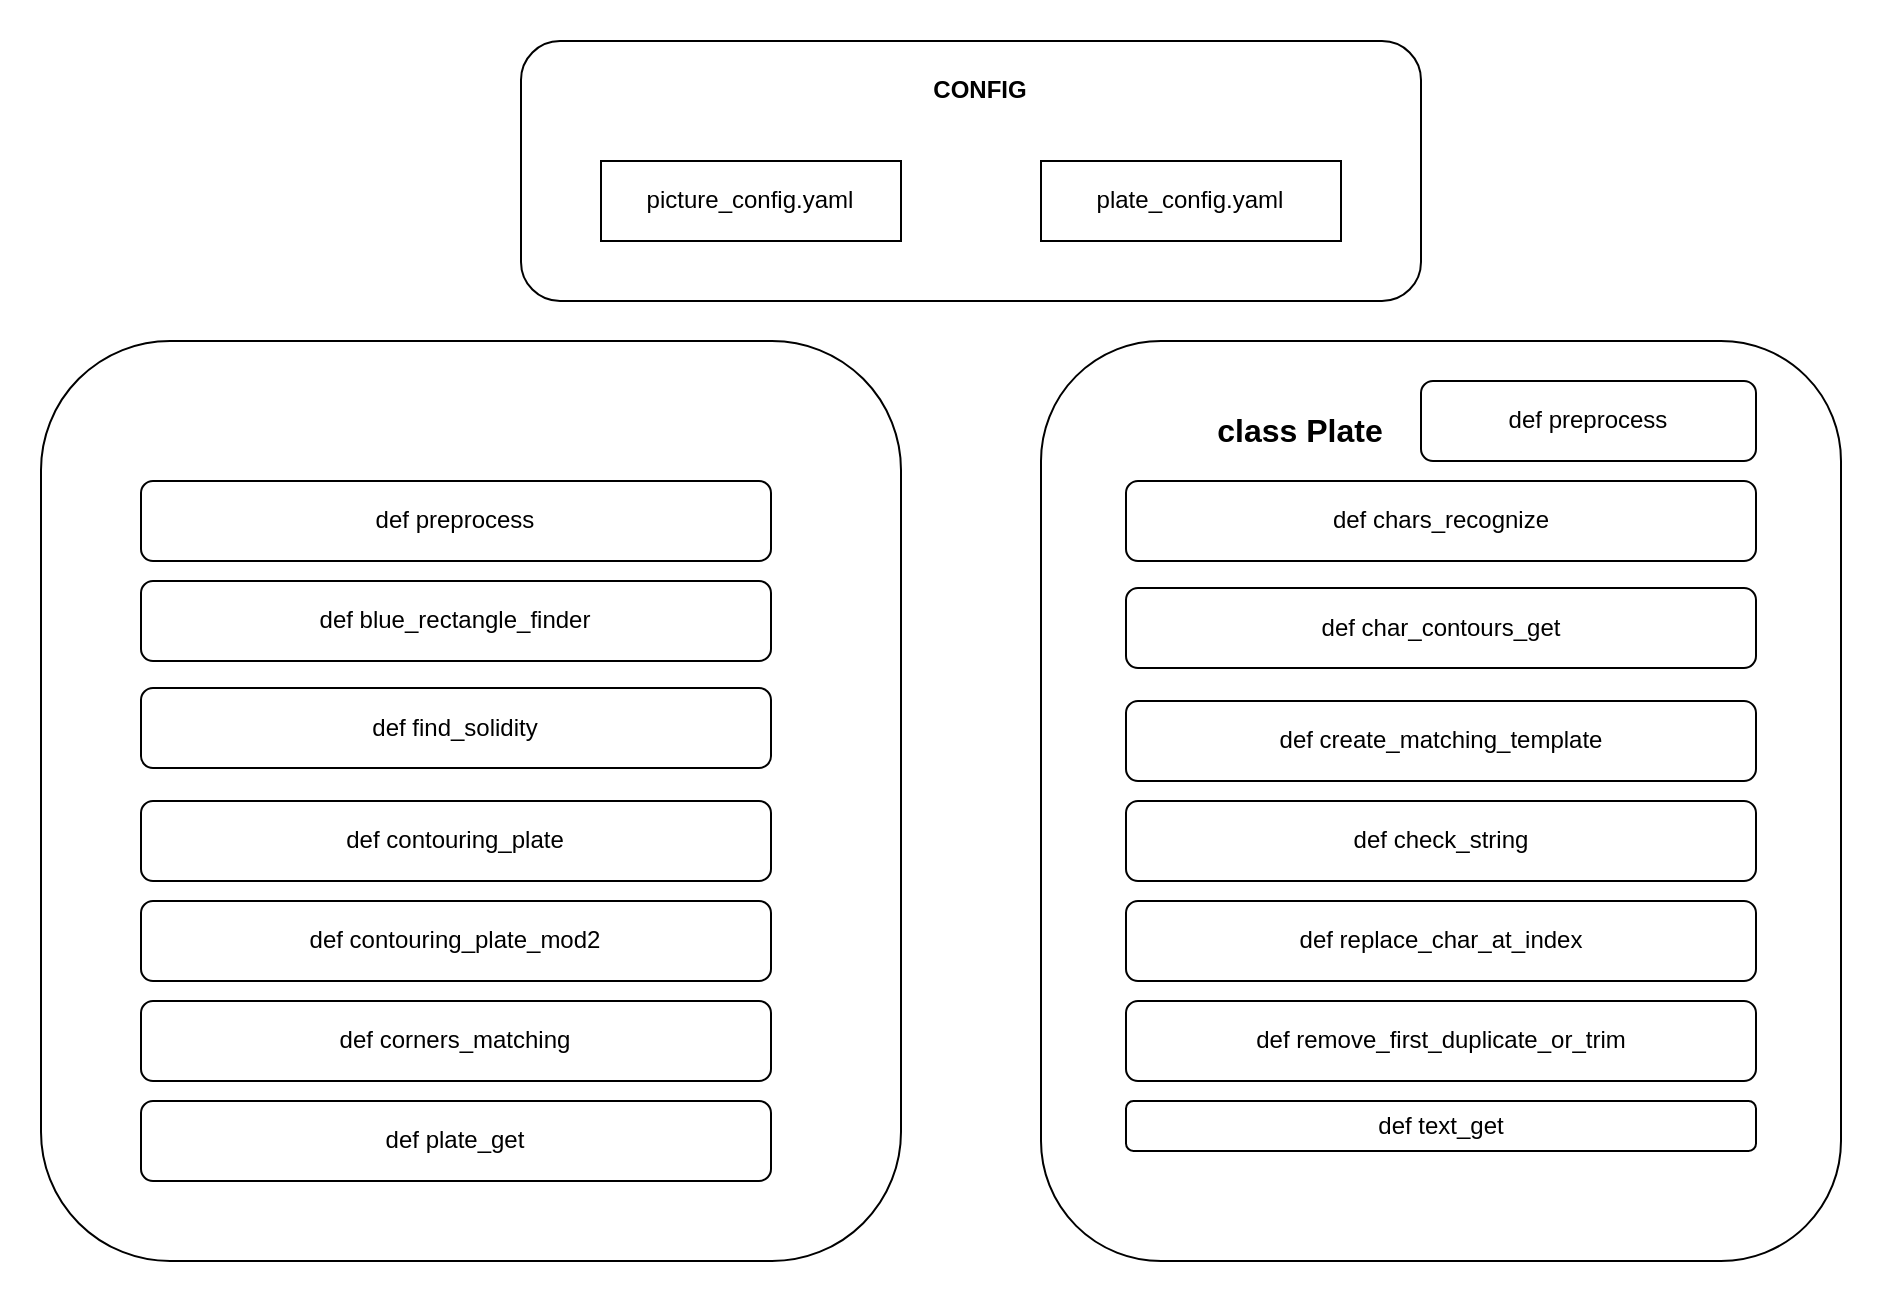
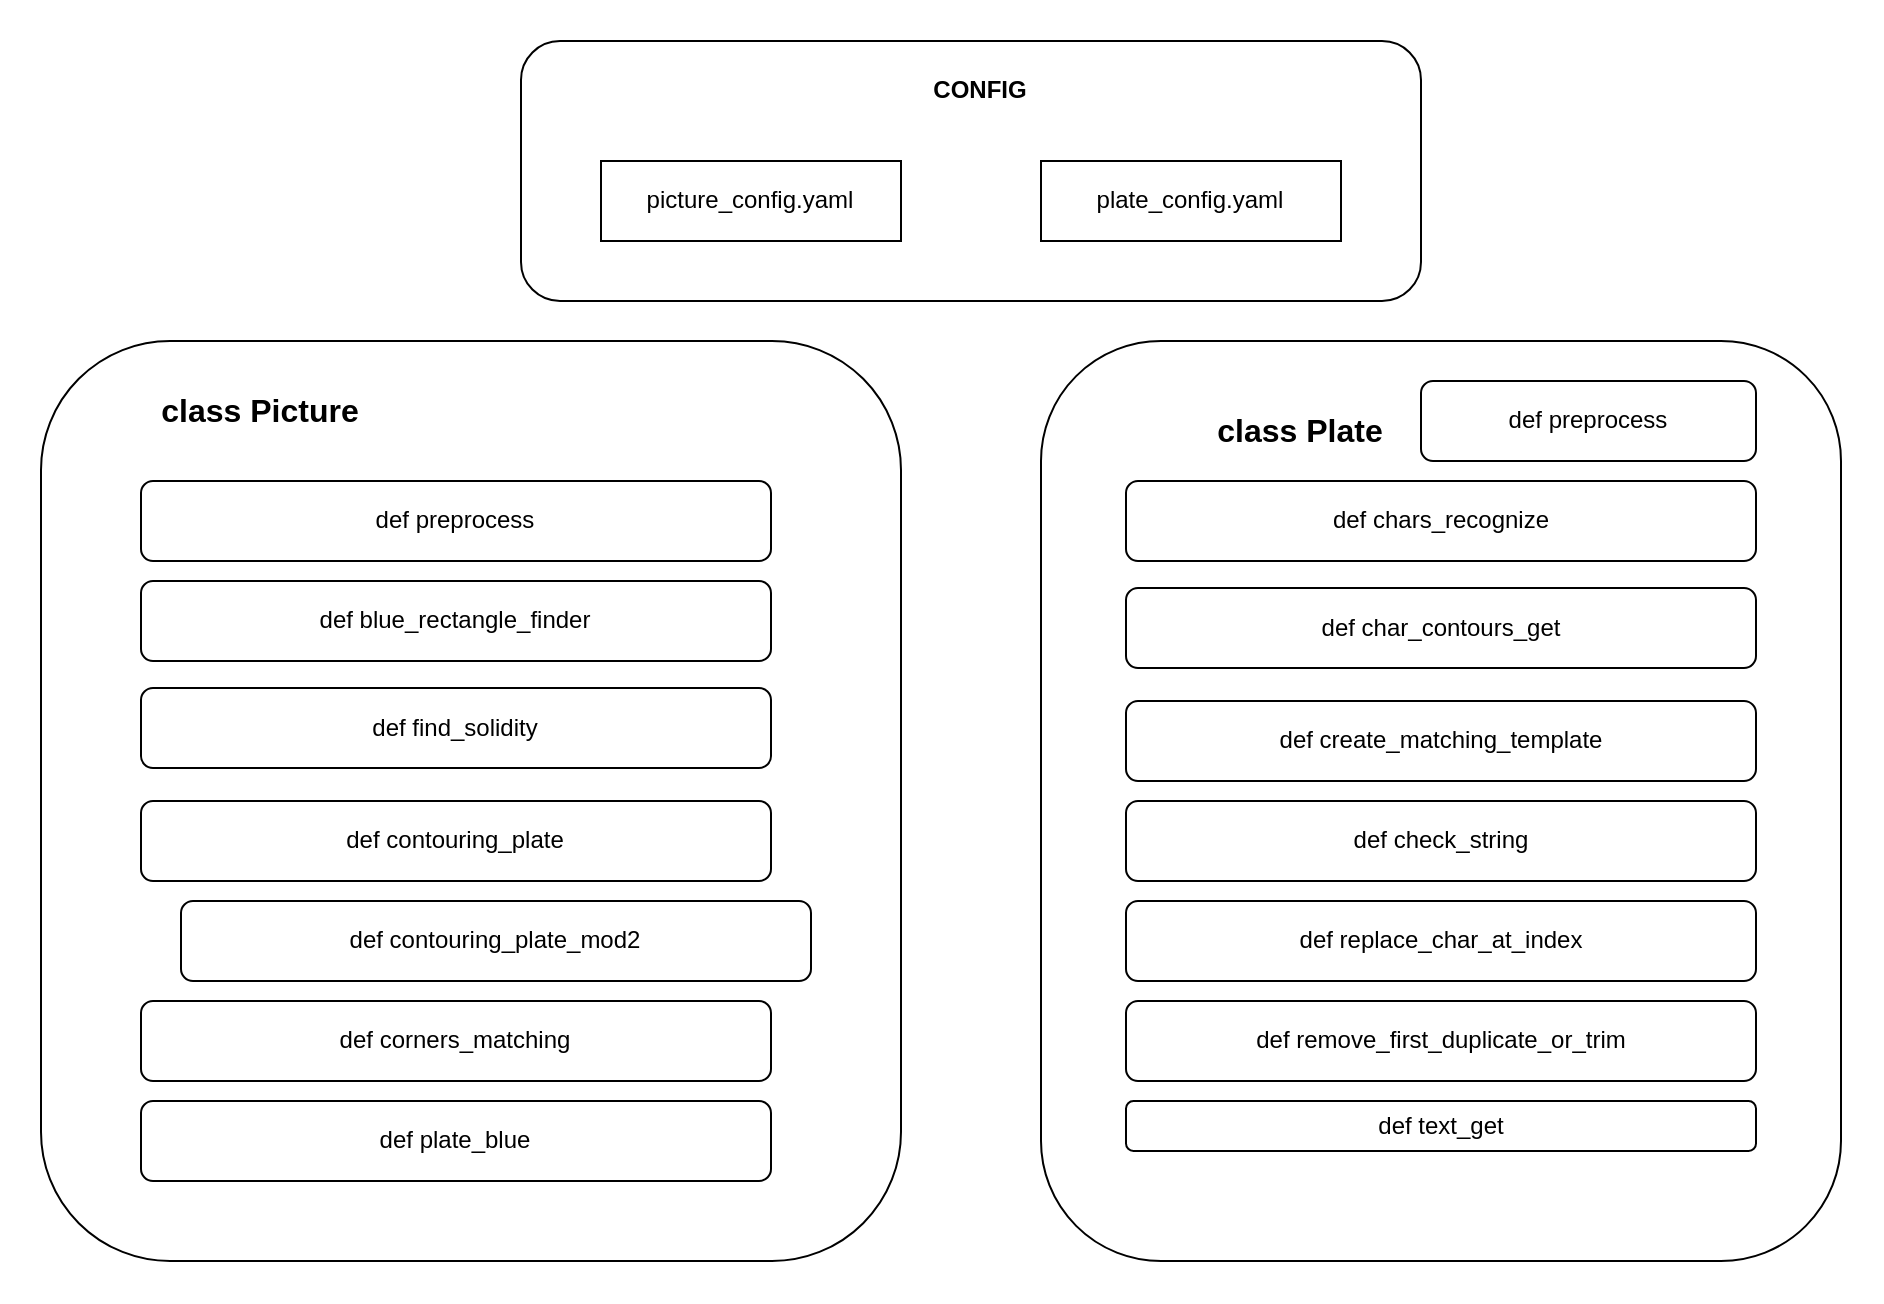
none -> (261, 411)
(456, 941) -> (496, 941)
(456, 1141) -> (456, 1141)
